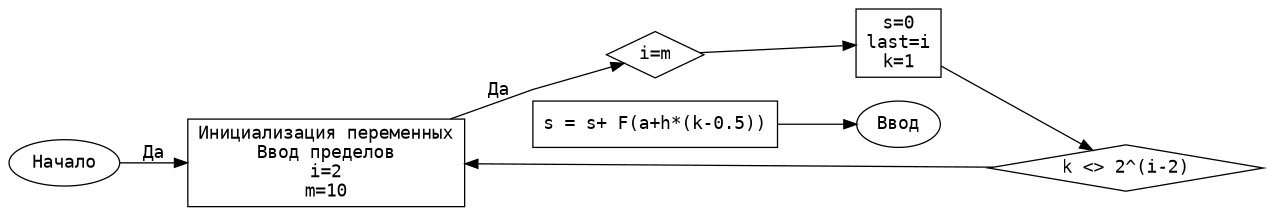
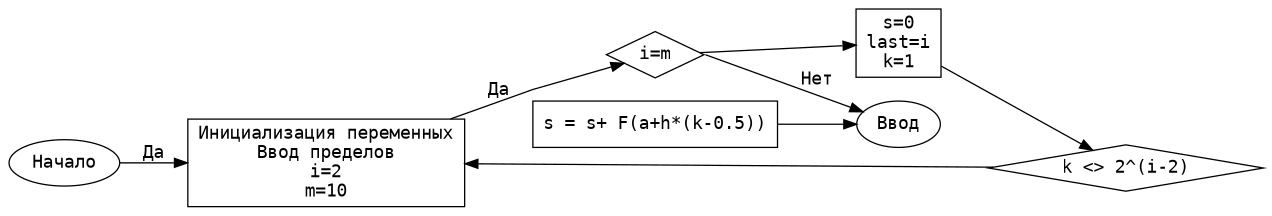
none -> (778, 81)
